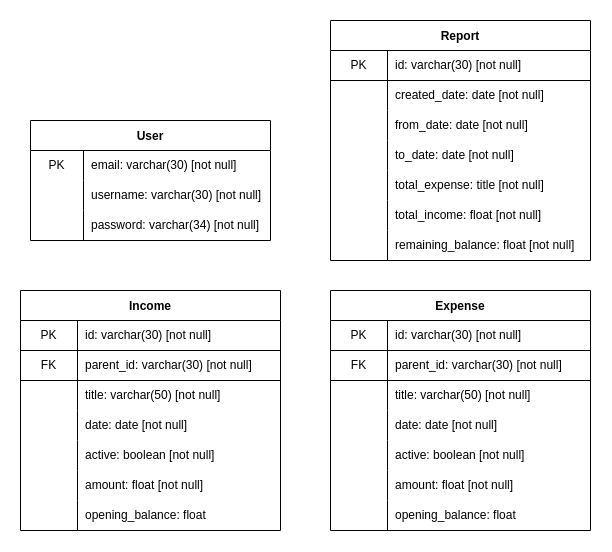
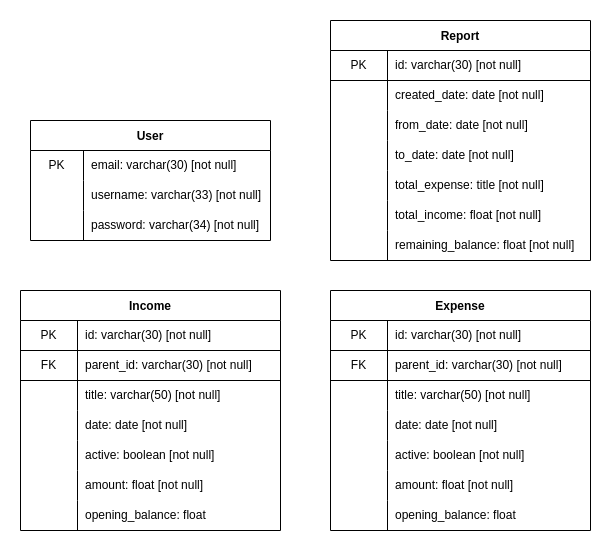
(181, 196) -> (181, 196)
